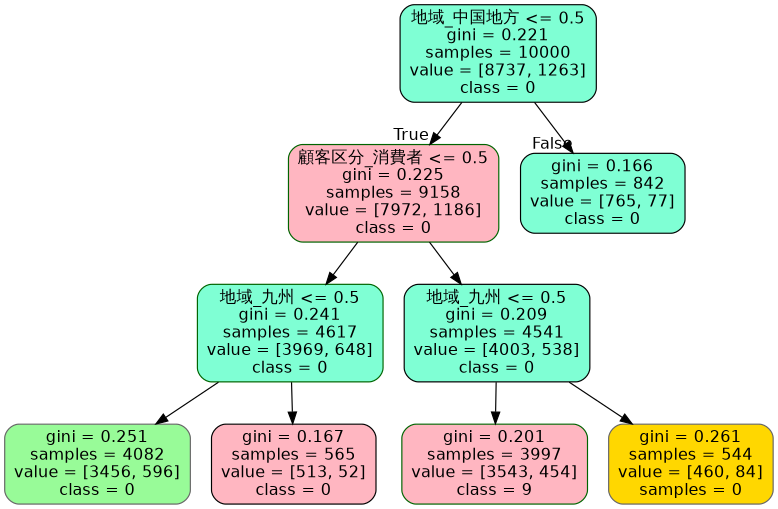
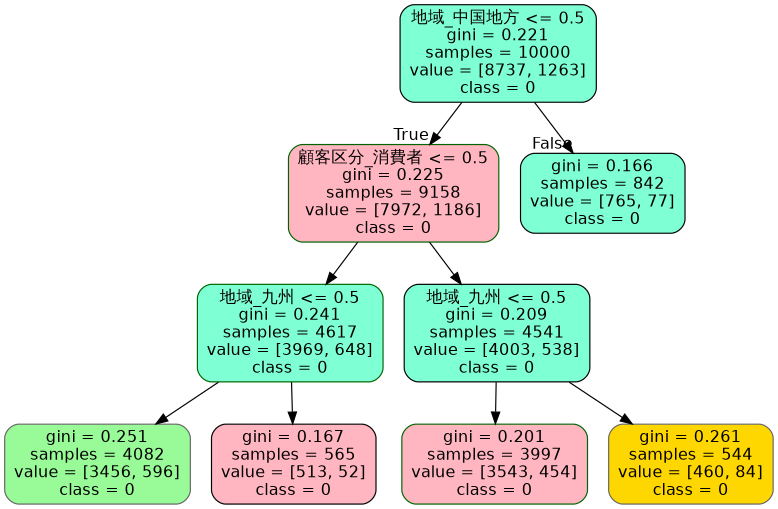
(495, 464) -> (495, 464)
(691, 464) -> (691, 464)
